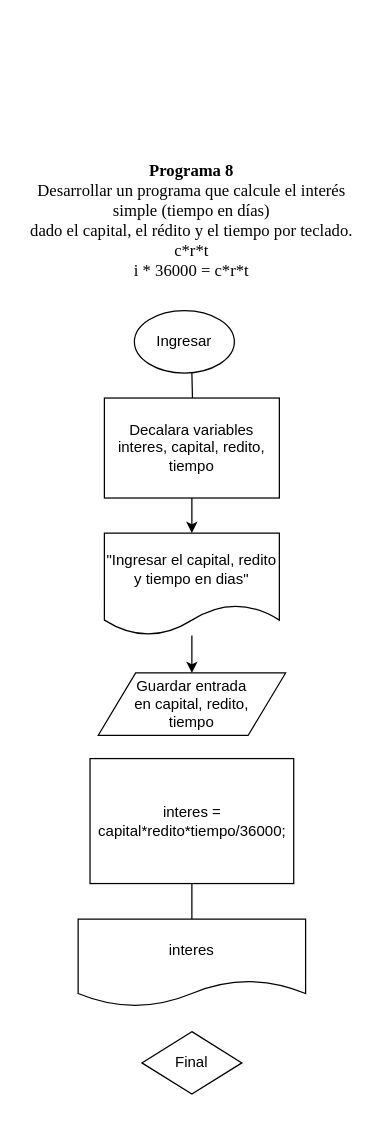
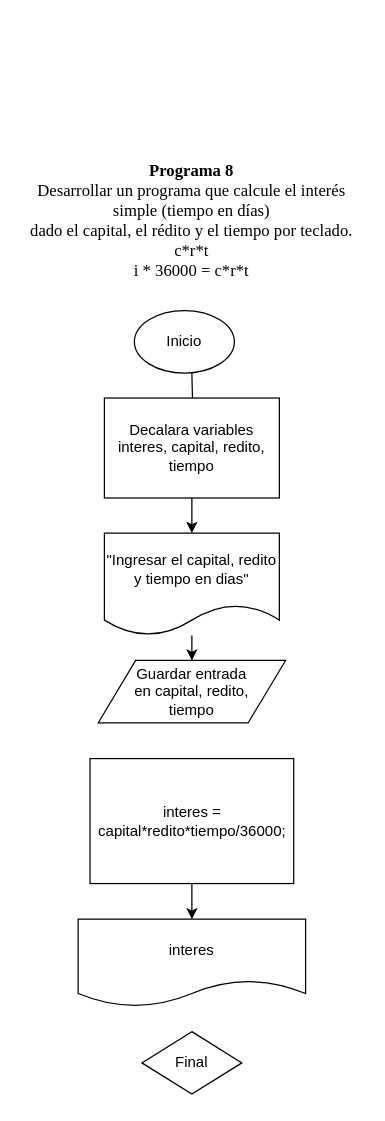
(184, 342) -> (184, 342)
(192, 704) -> (192, 692)
(192, 912) -> (192, 909)
